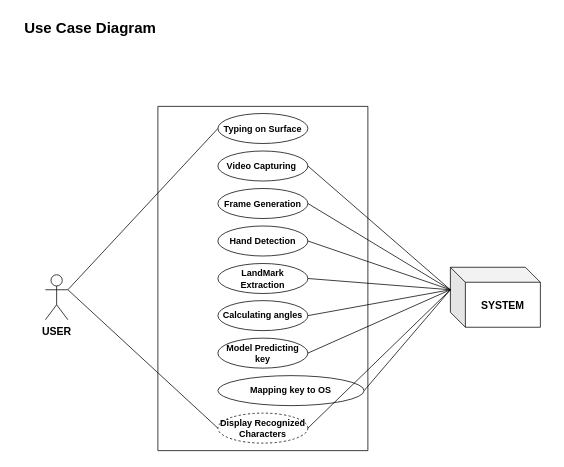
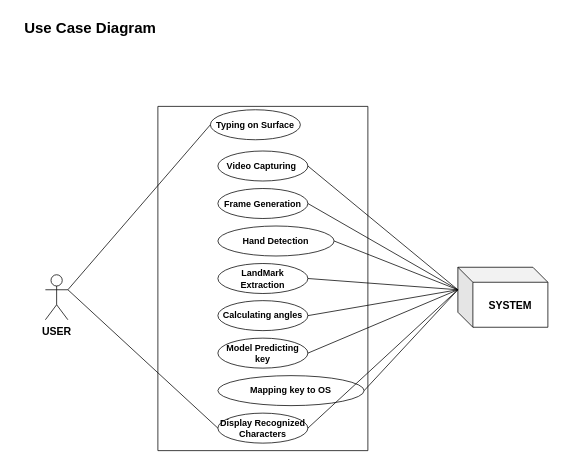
(263, 128) -> (255, 125)
(263, 241) -> (276, 241)
(495, 297) -> (503, 297)
(263, 428) -> (263, 428)
